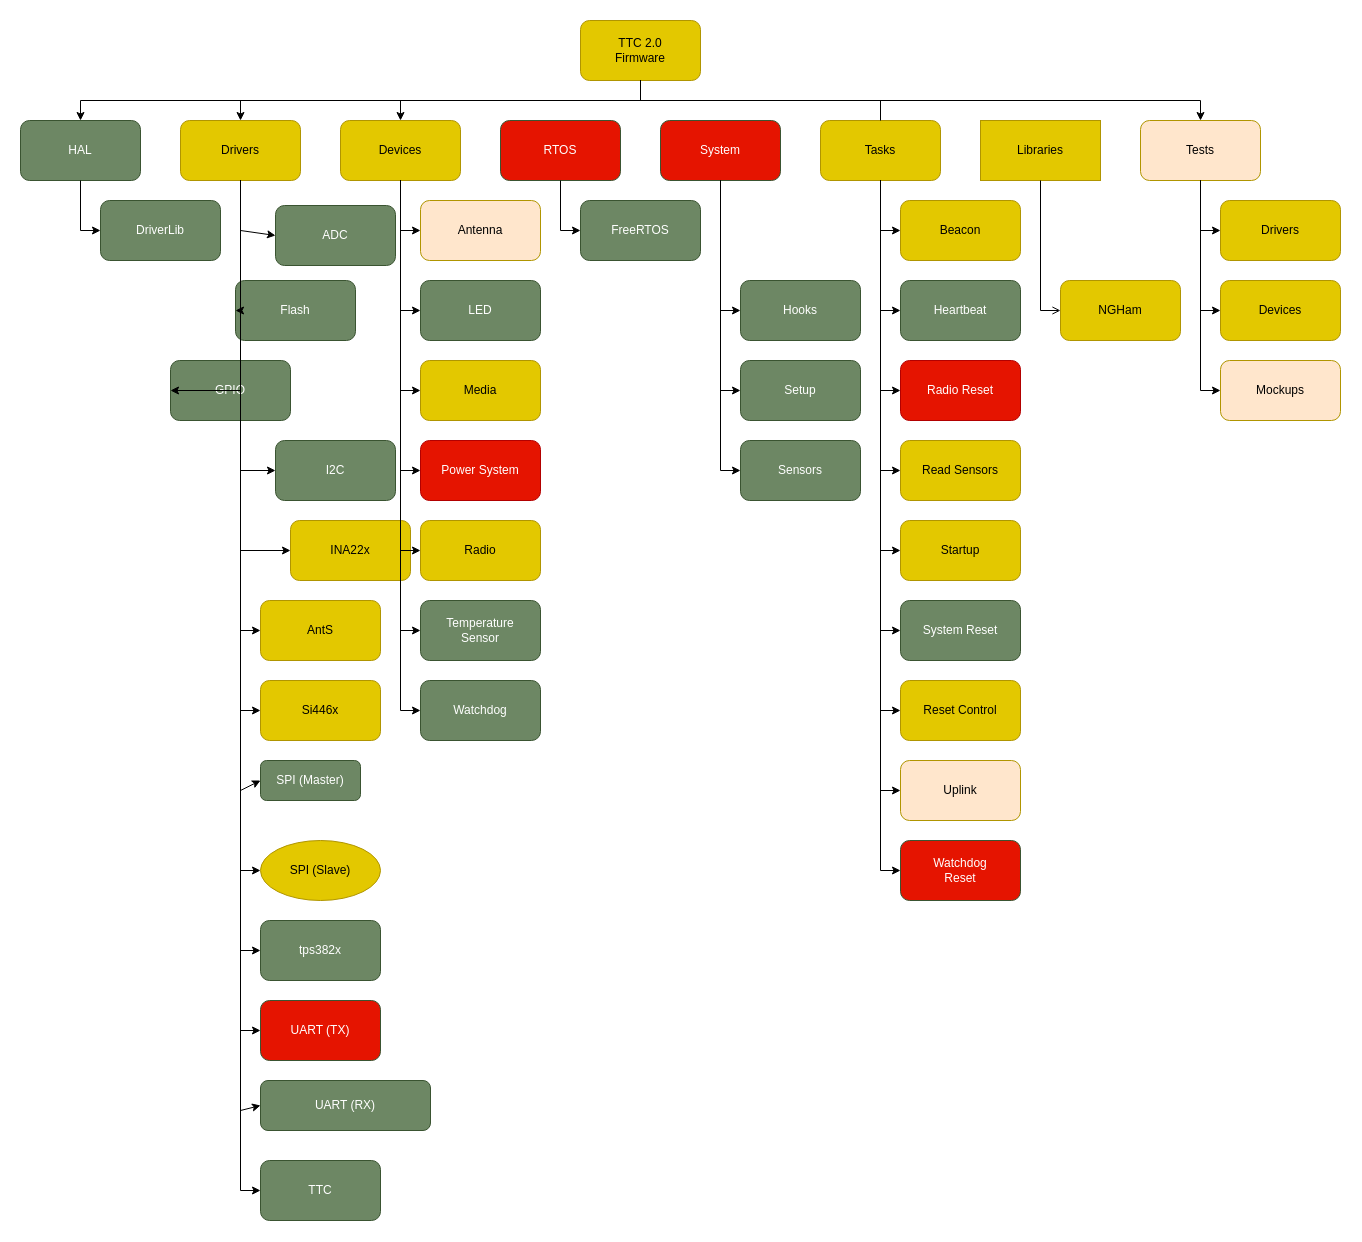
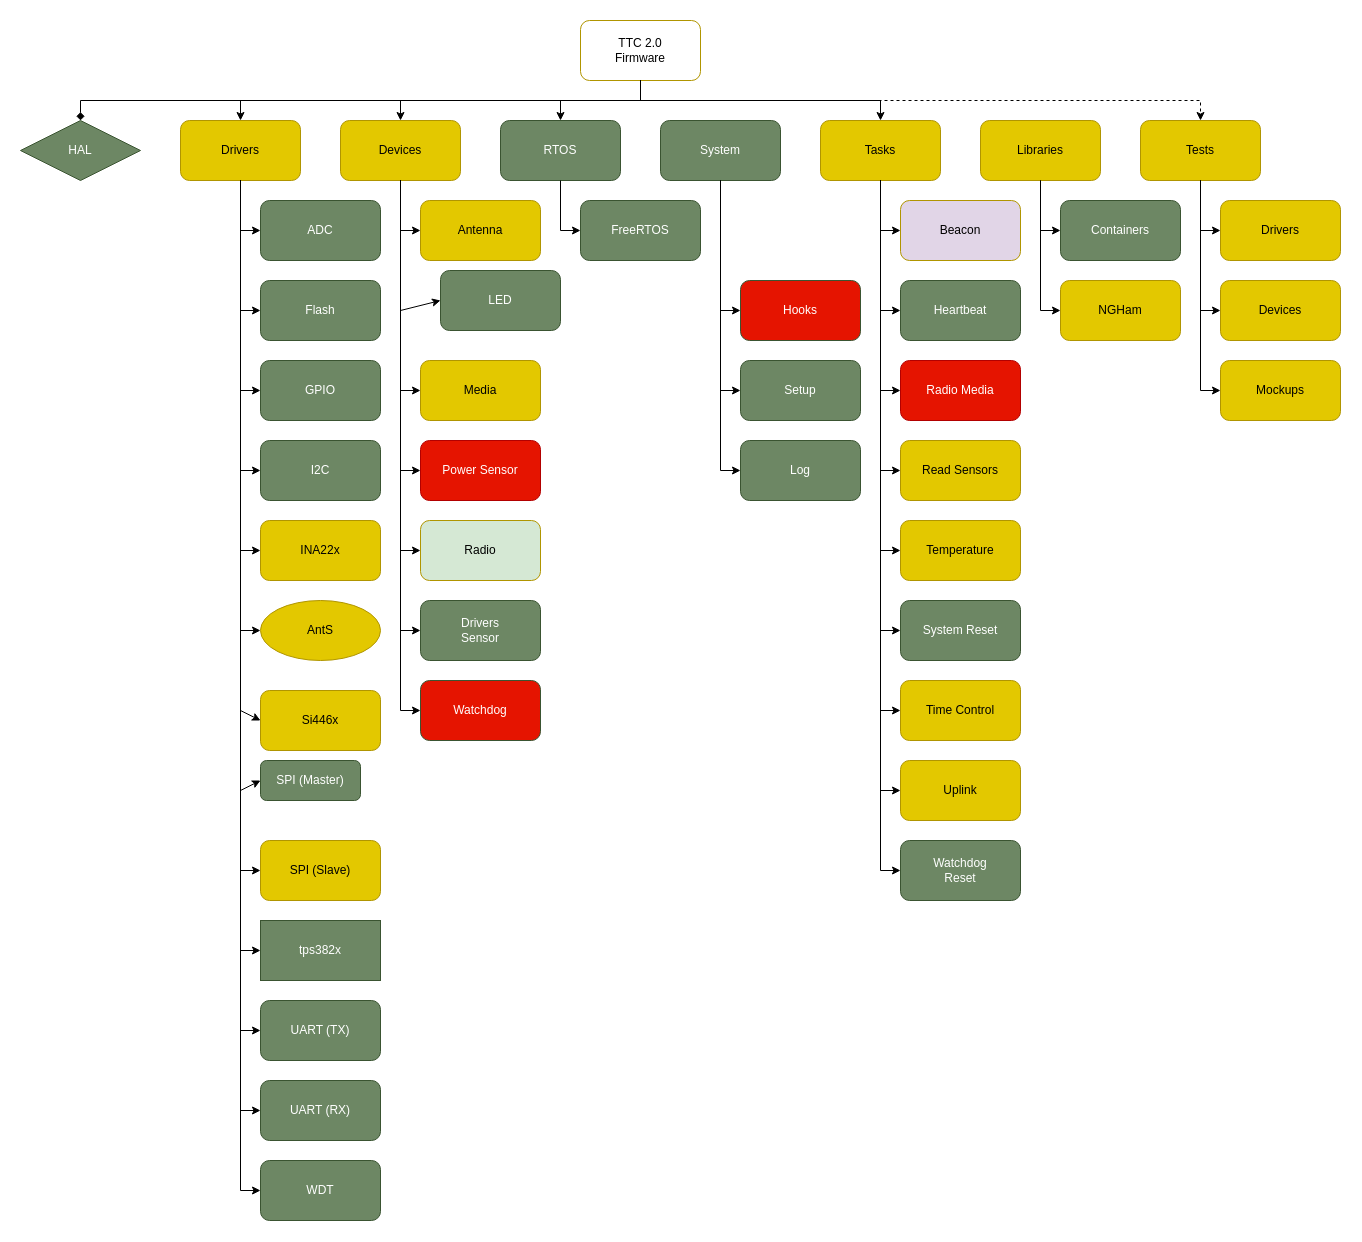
(641, 51) -> (641, 51)
(1048, 101) -> (1048, 101)
none -> (561, 108)
(81, 112) -> (81, 112)
(881, 115) -> (881, 112)
(81, 151) -> (81, 151)
(561, 151) -> (561, 151)
(721, 151) -> (721, 151)
(1041, 151) -> (1041, 151)
(1201, 151) -> (1201, 151)
(81, 212) -> none
(161, 231) -> none
(481, 231) -> (481, 231)
(961, 231) -> (961, 231)
none -> (1048, 231)
none -> (1121, 231)
(336, 236) -> (321, 231)
(296, 311) -> (321, 311)
(481, 311) -> (501, 301)
(801, 311) -> (801, 311)
(1054, 311) -> (1052, 311)
(231, 391) -> (321, 391)
(961, 391) -> (961, 391)
(1281, 391) -> (1281, 391)
(336, 471) -> (321, 471)
(481, 471) -> (481, 471)
(801, 471) -> (801, 471)
(351, 551) -> (321, 551)
(481, 551) -> (481, 551)
(961, 551) -> (961, 551)
(321, 631) -> (321, 631)
(481, 631) -> (481, 631)
(321, 711) -> (321, 721)
(481, 711) -> (481, 711)
(961, 711) -> (961, 711)
(961, 791) -> (961, 791)
(321, 871) -> (321, 871)
(961, 871) -> (961, 871)
(321, 951) -> (321, 951)
(321, 1031) -> (321, 1031)
(346, 1106) -> (321, 1111)
(321, 1191) -> (321, 1191)
